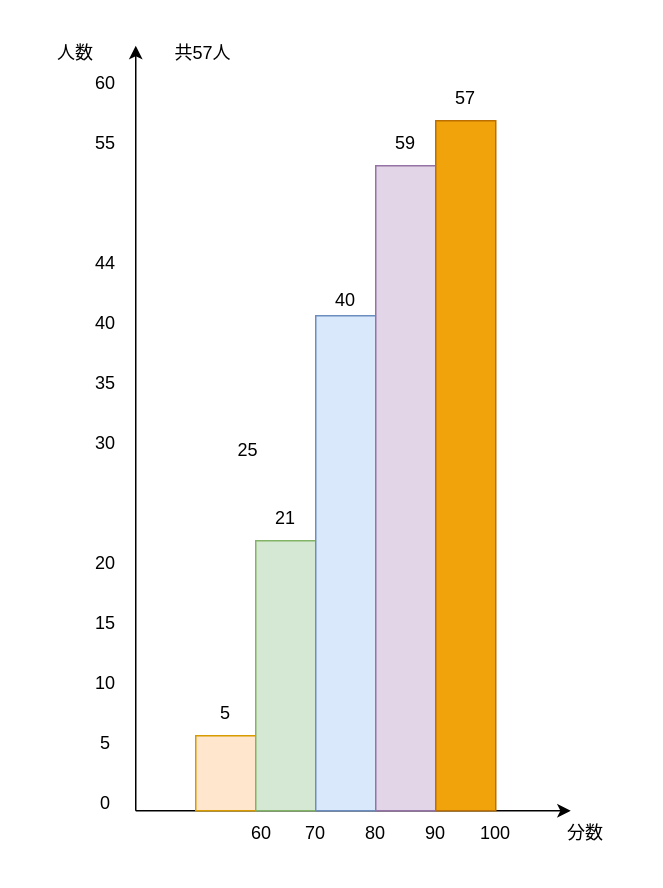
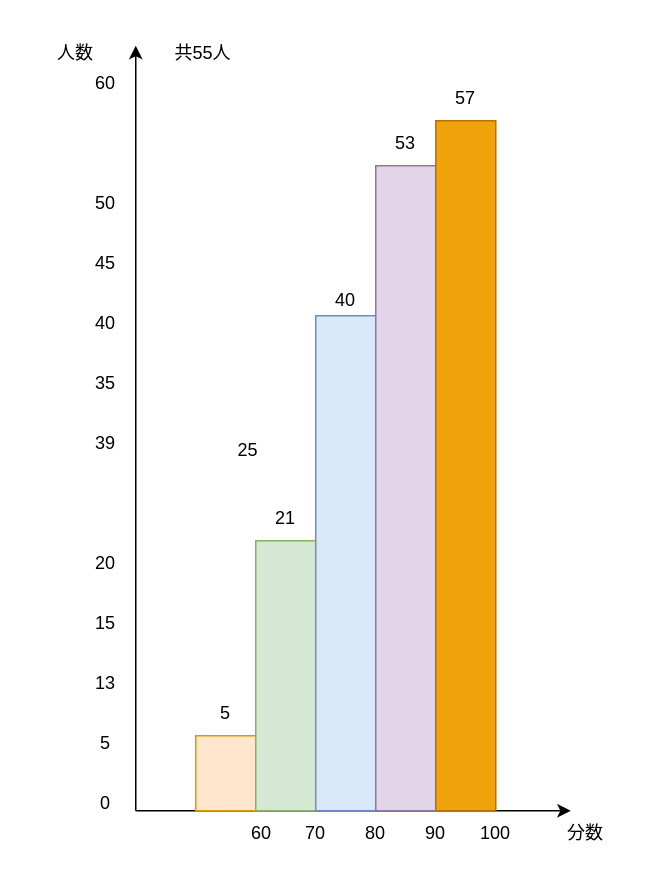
(203, 53) -> (203, 53)
(106, 143) -> none
(406, 143) -> (406, 143)
none -> (106, 203)
(106, 263) -> (106, 263)
(106, 443) -> (106, 443)
(106, 683) -> (106, 683)
